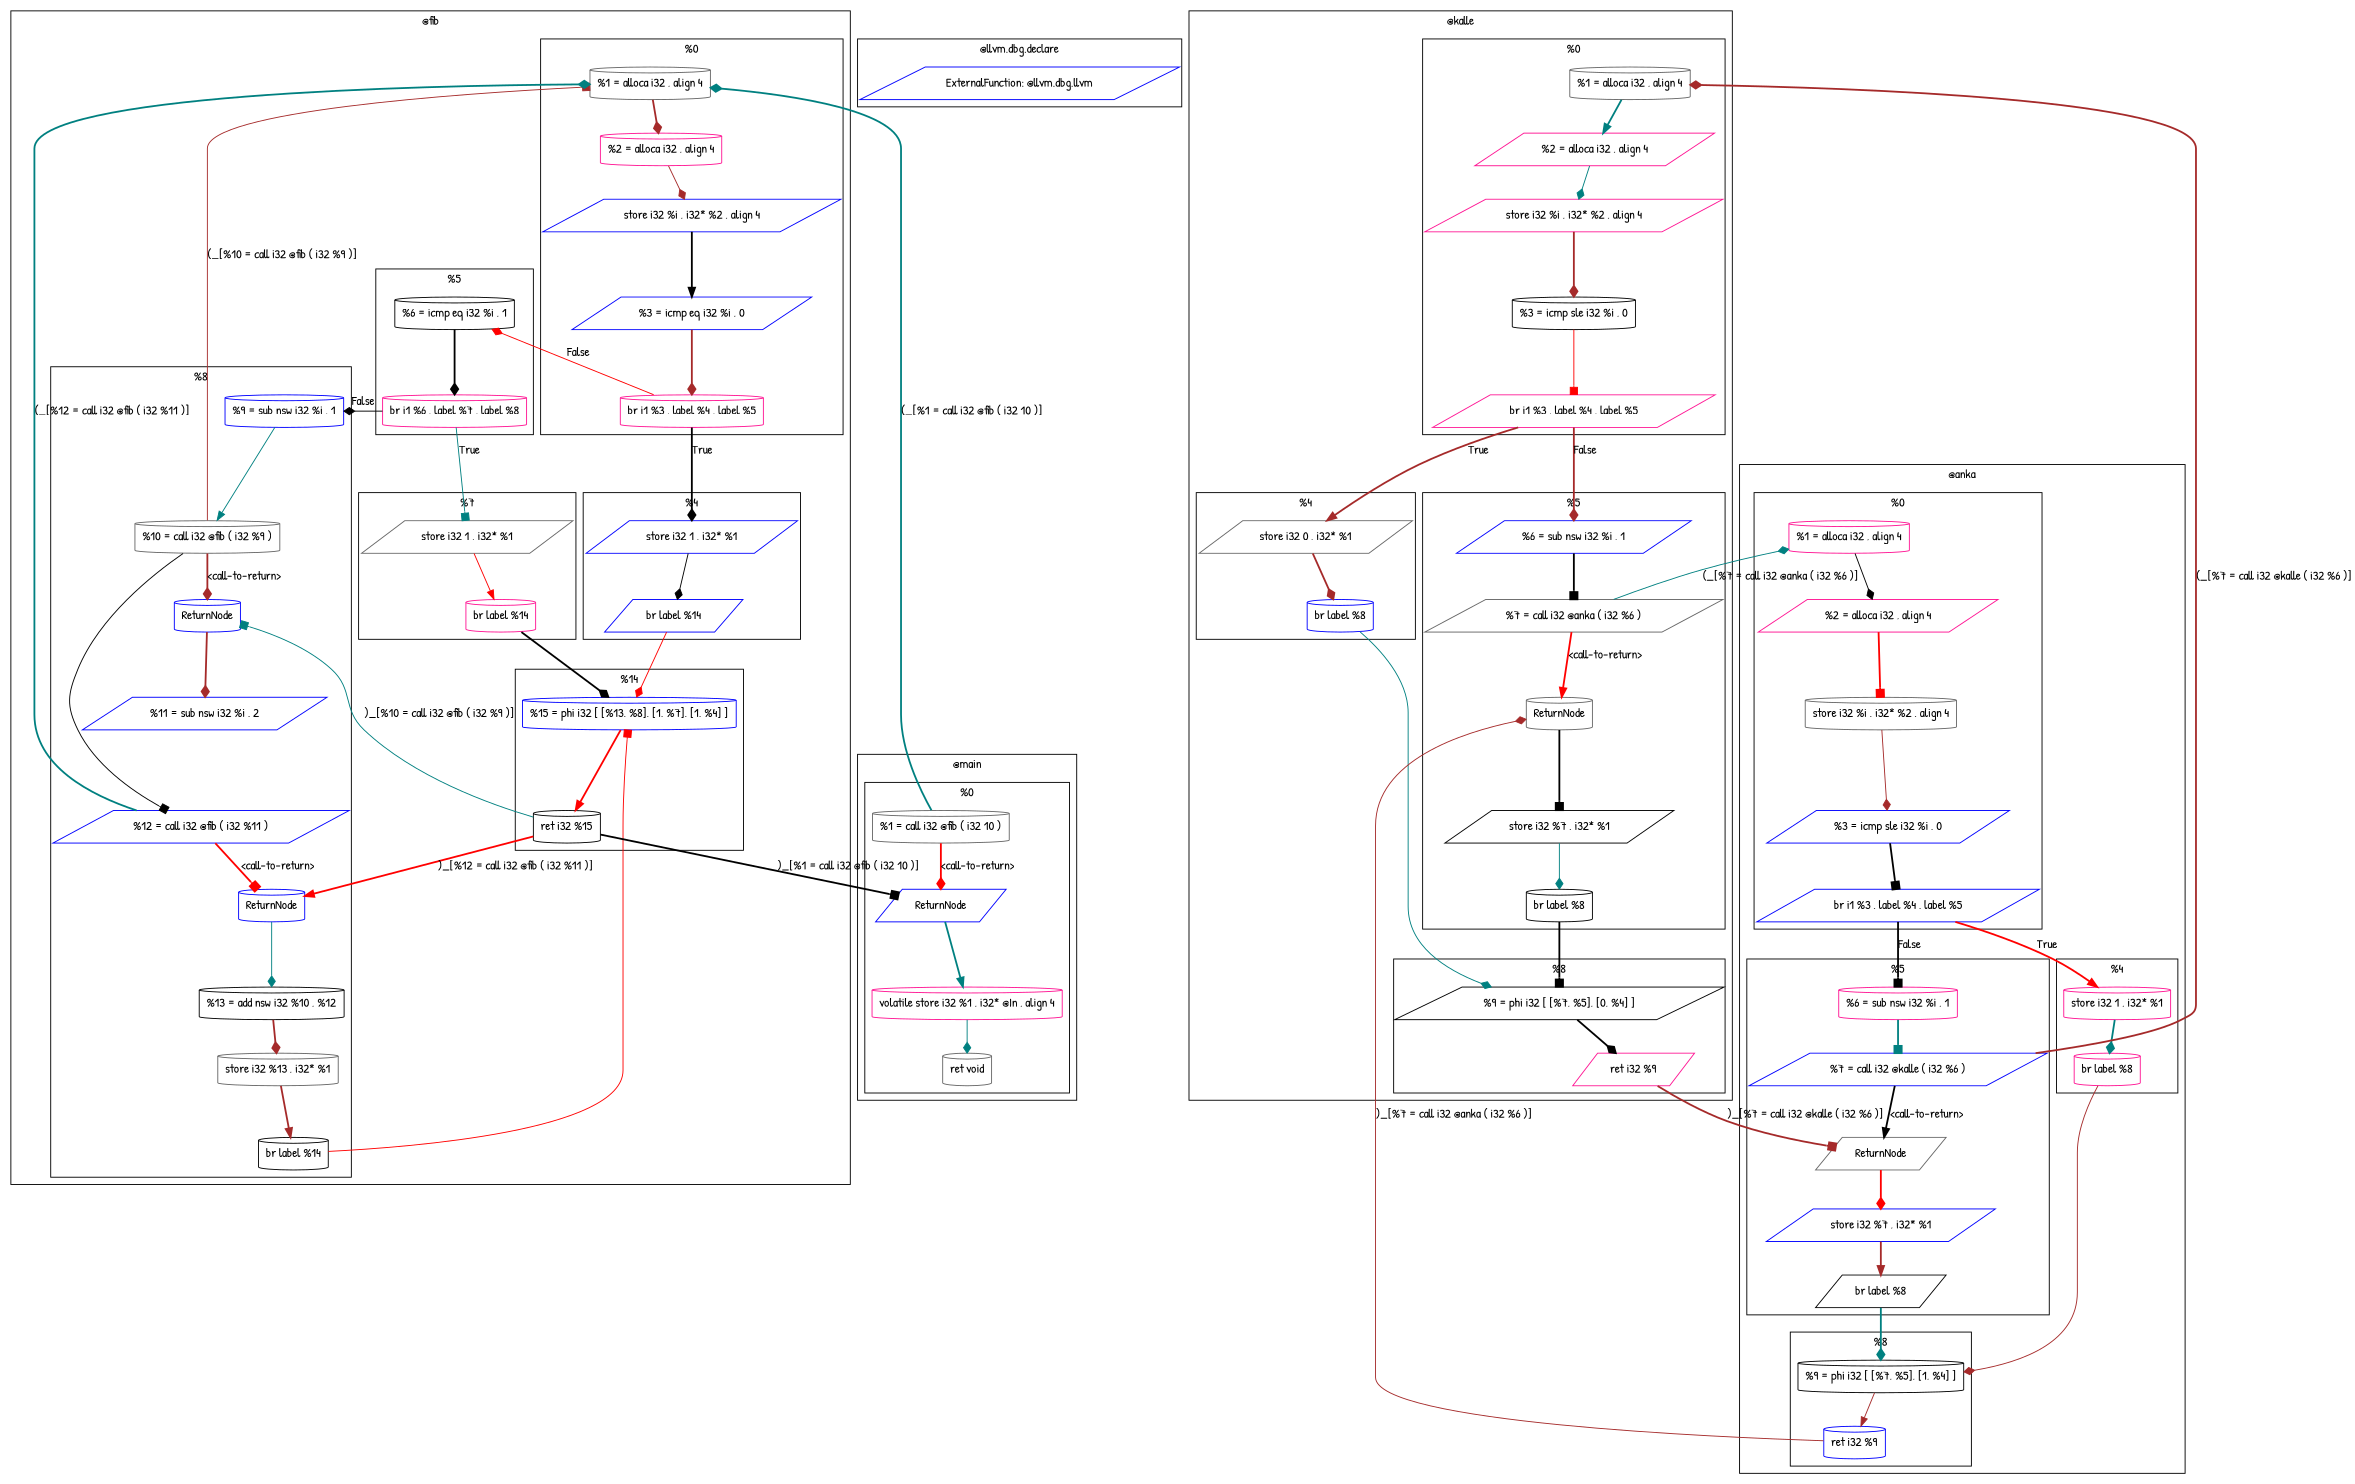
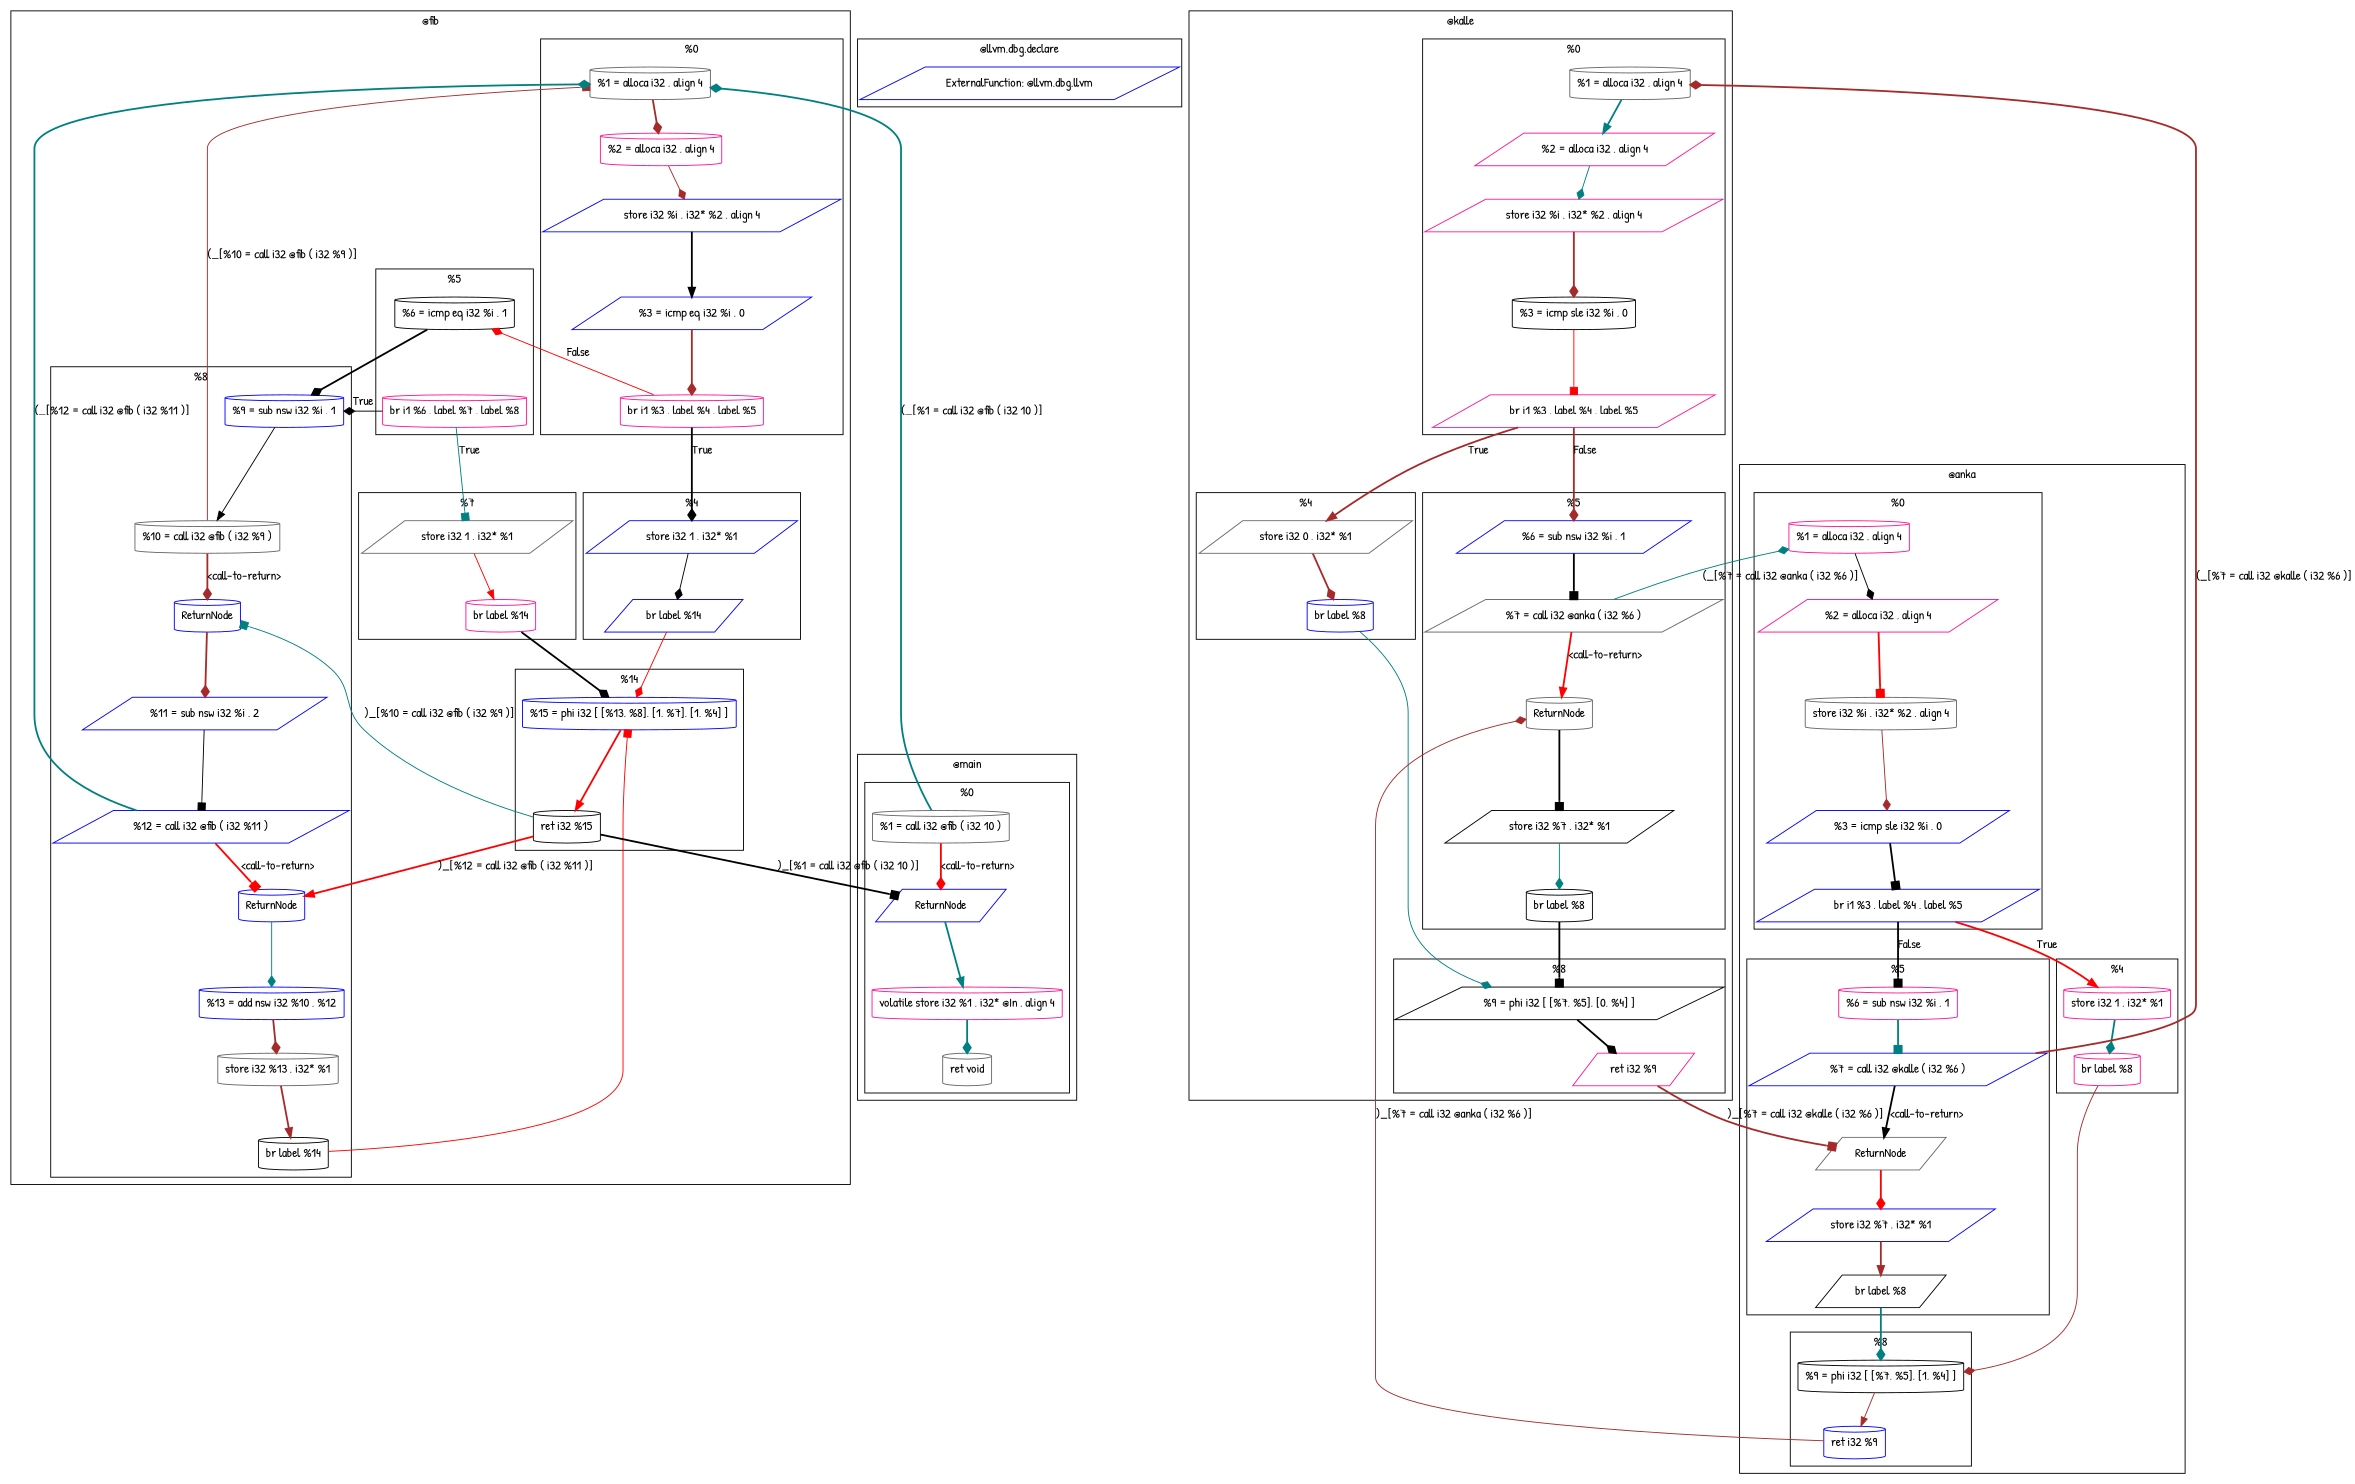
(455, 357) -> (369, 362)
(363, 402) -> (363, 402)
(248, 470) -> (248, 470)
(75, 678) -> (203, 765)
(272, 1003) -> (272, 1003)
(967, 1031) -> (967, 1031)
